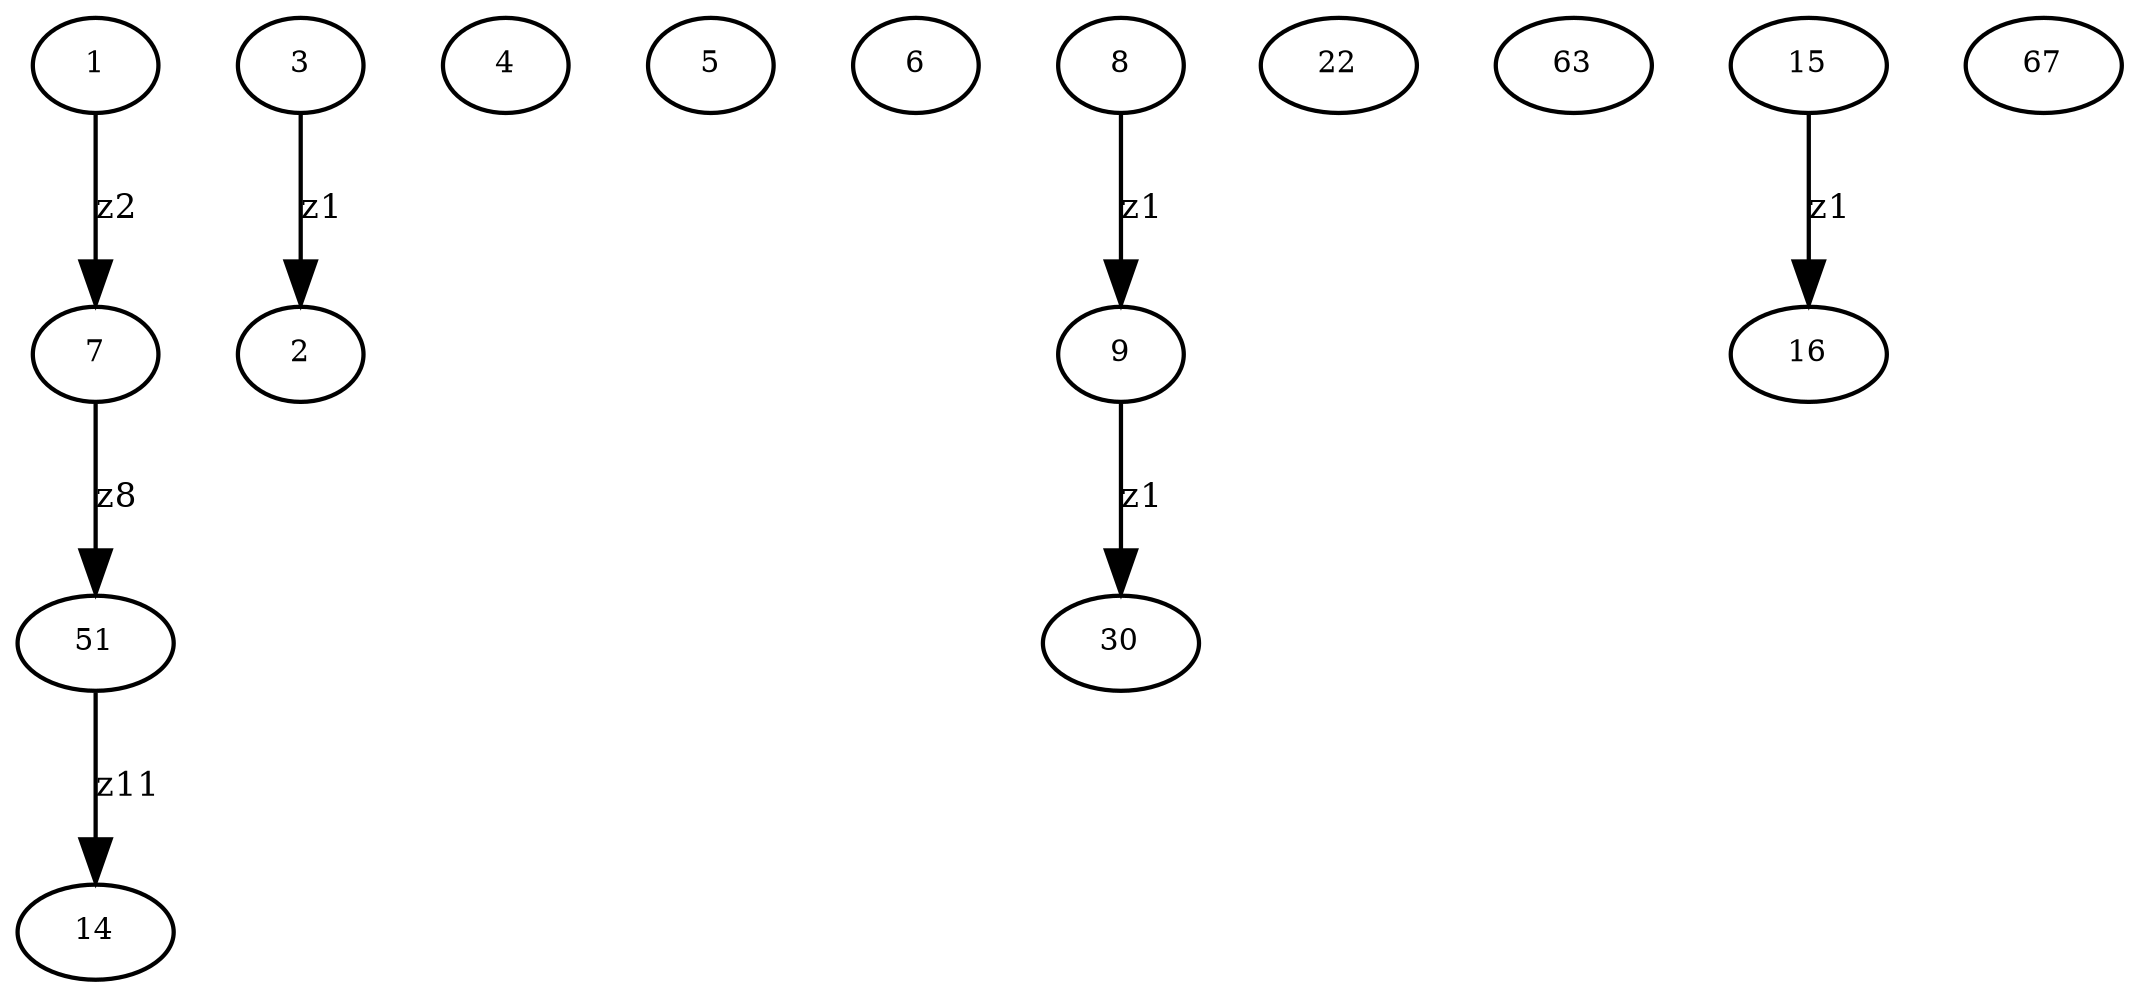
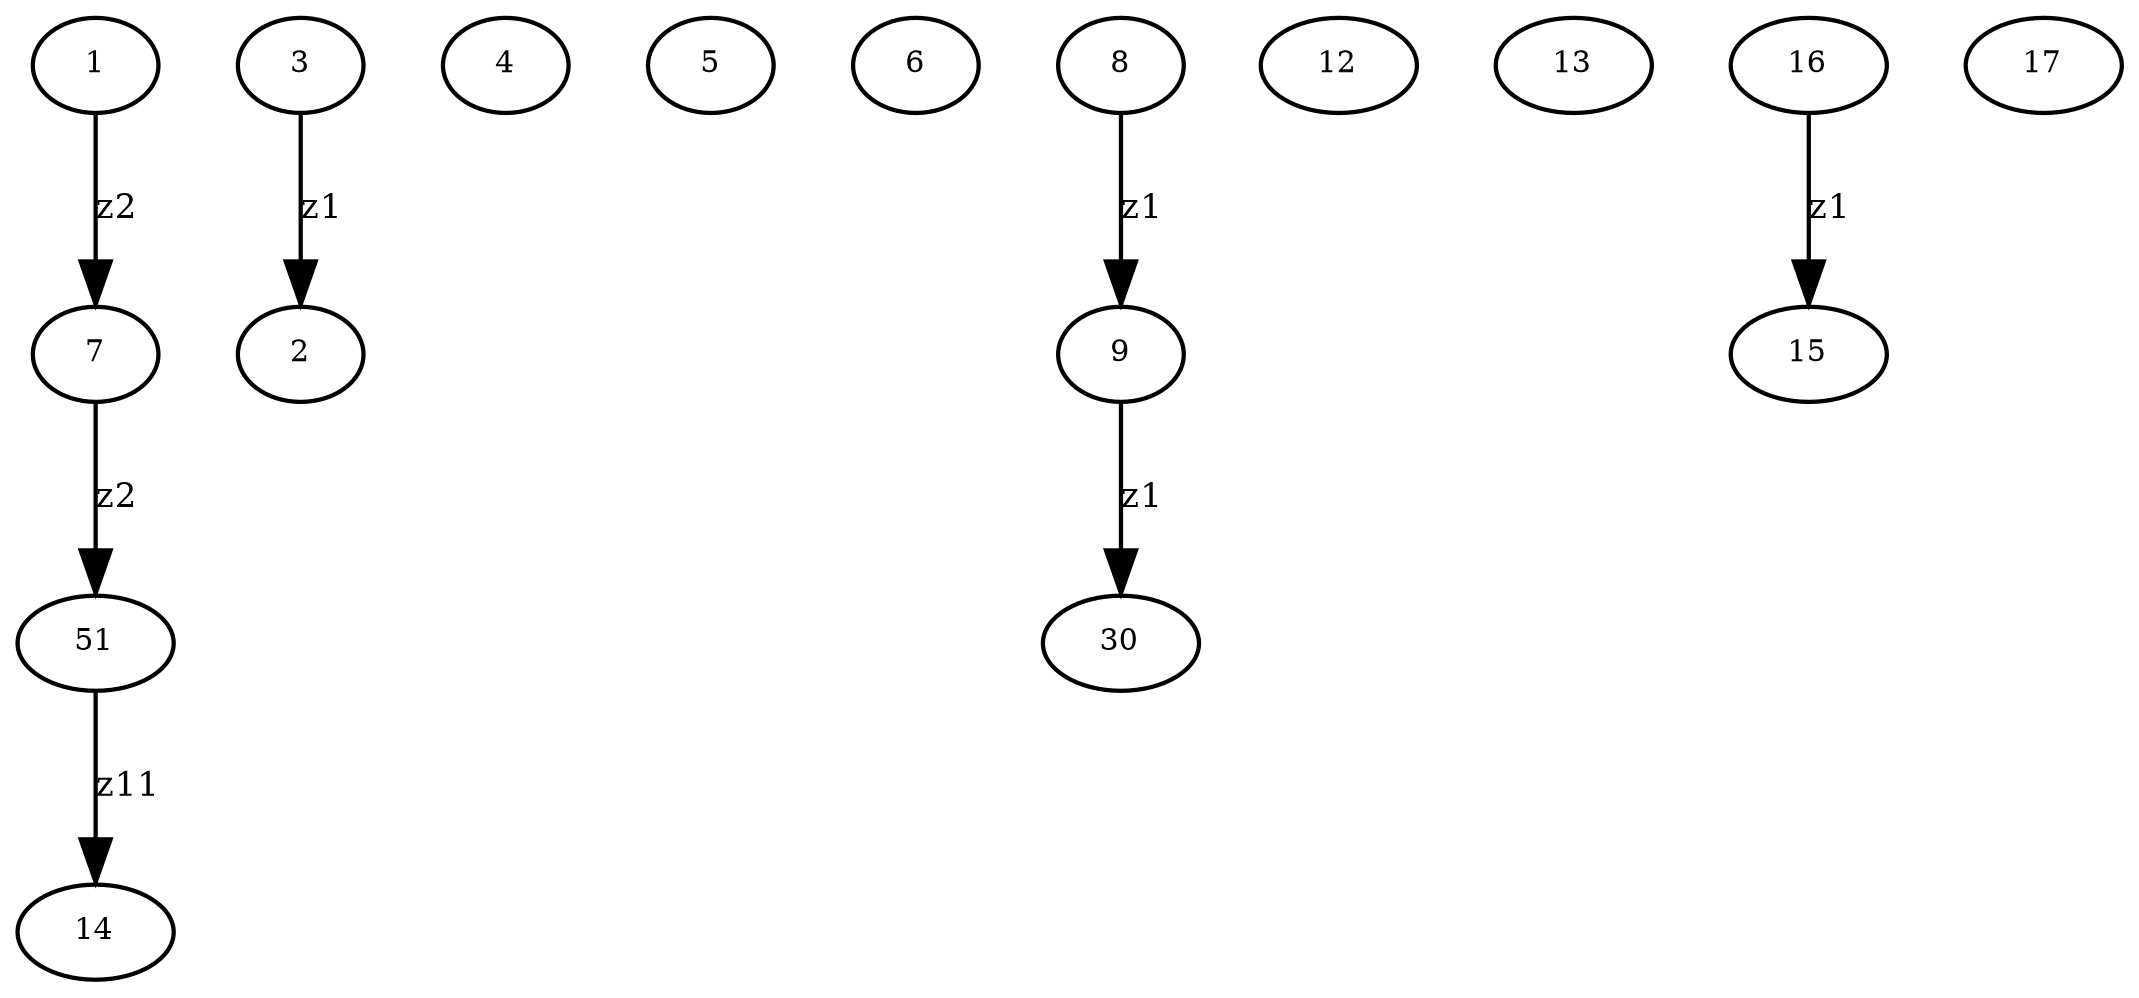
(1339, 65) -> (1339, 65)
(1574, 65) -> (1574, 65)
(2044, 65) -> (2044, 65)
(1809, 188) -> (1809, 188)
(117, 499) -> (117, 499)
